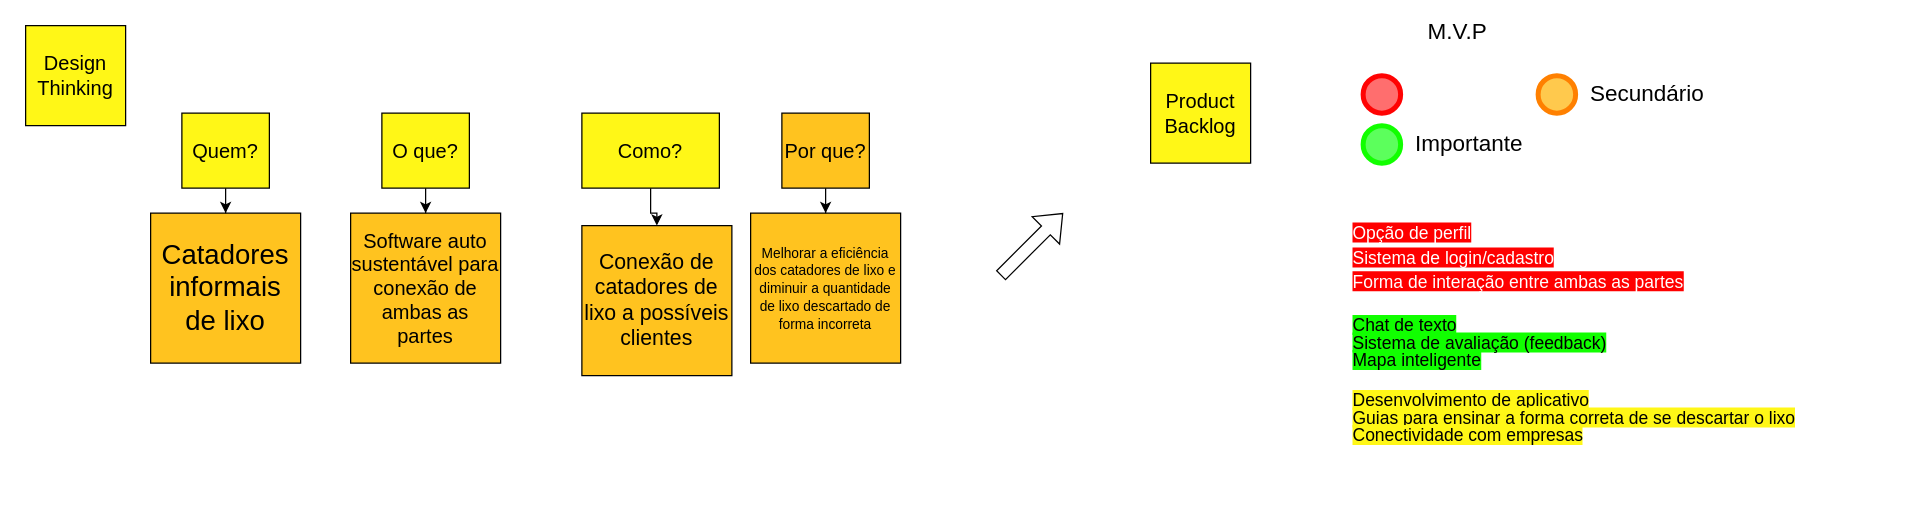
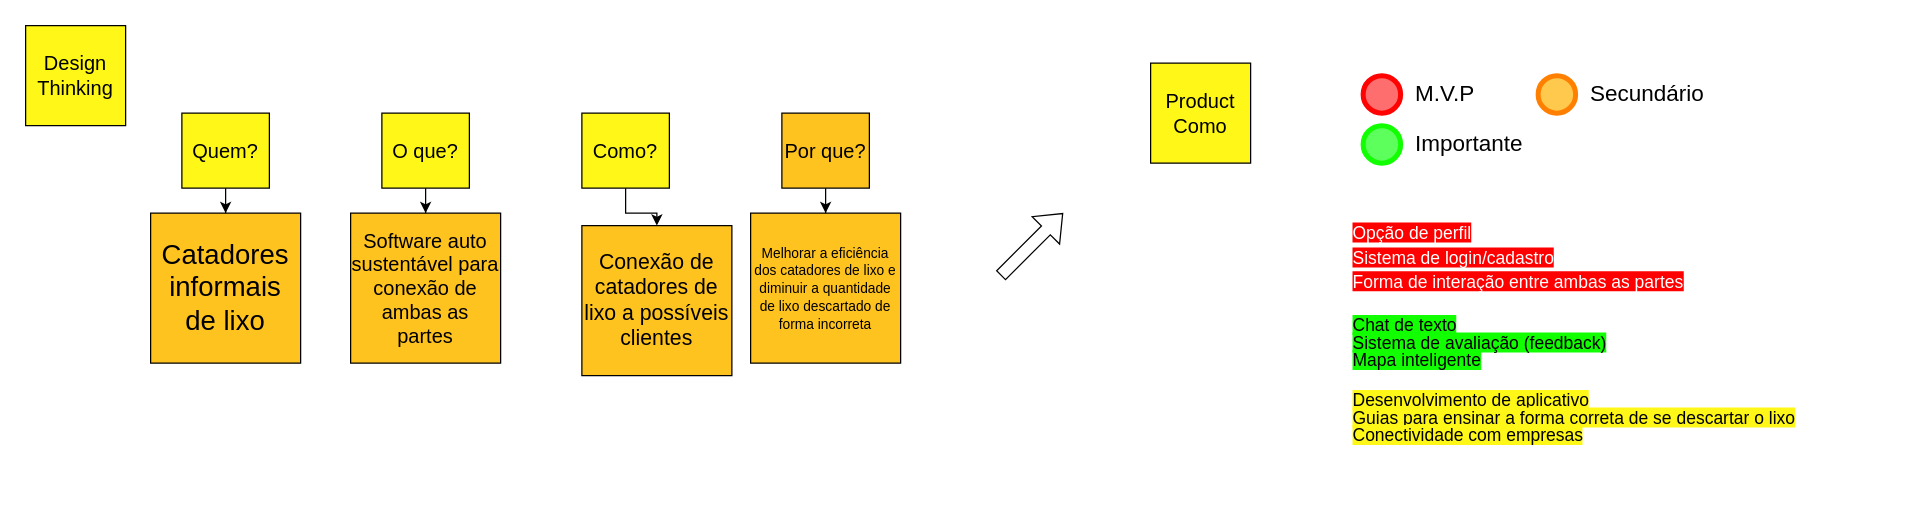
(1463, 32) -> (1451, 94)
(1201, 113) -> (1201, 113)
(651, 151) -> (626, 151)
